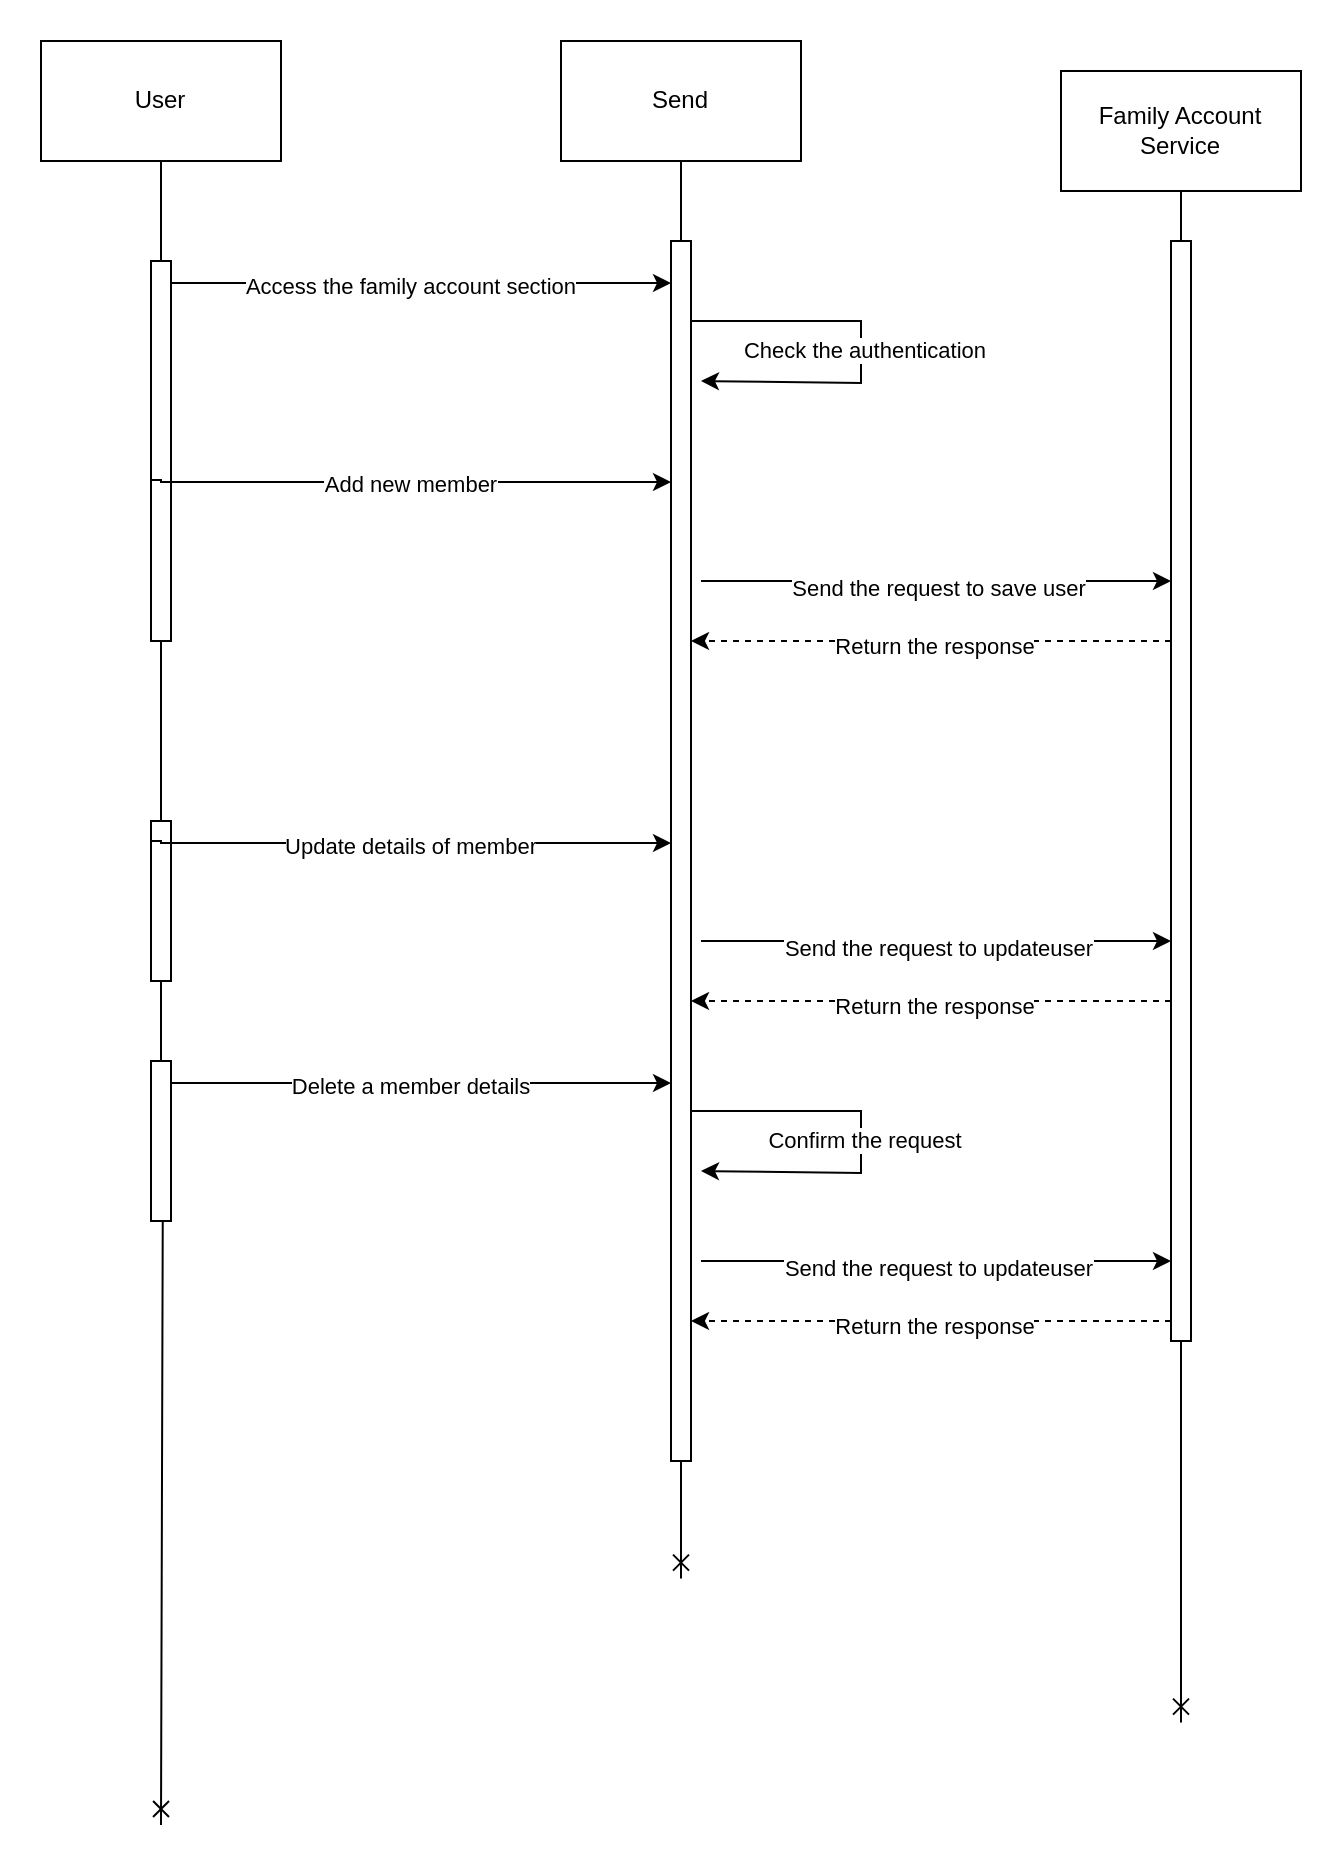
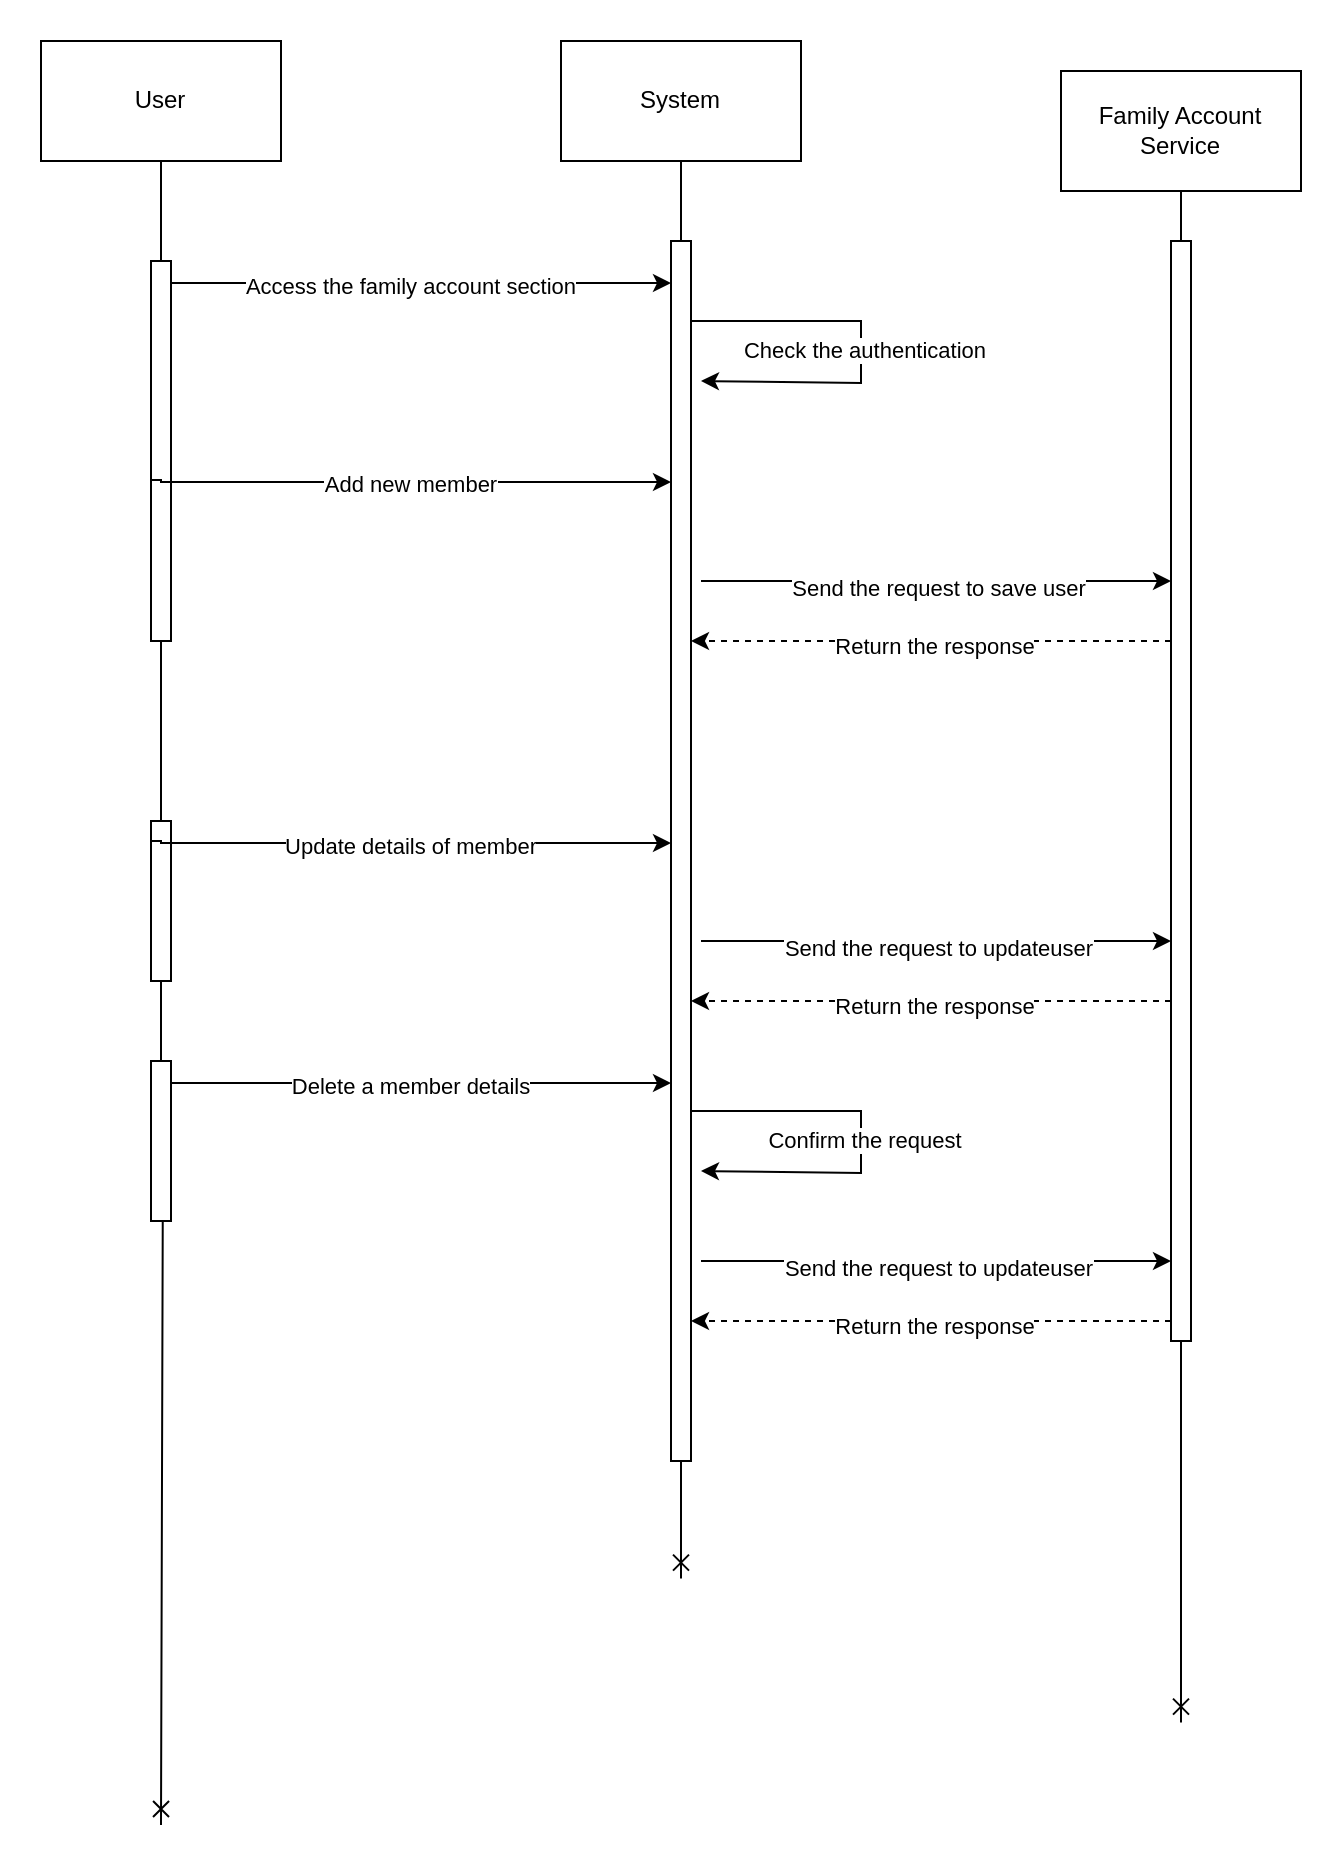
(681, 101) -> (681, 101)
